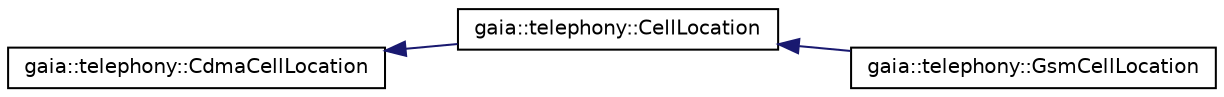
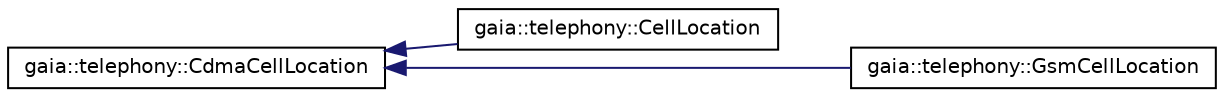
(825, 49) -> (629, 68)
